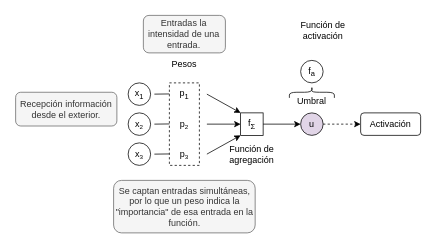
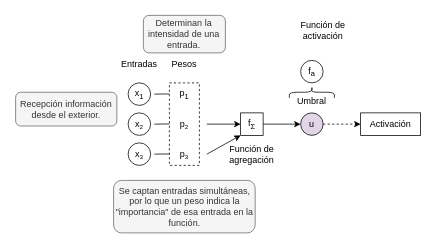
(184, 34) -> (184, 34)
none -> (139, 64)
(221, 102) -> none
(390, 124) -> (390, 124)
